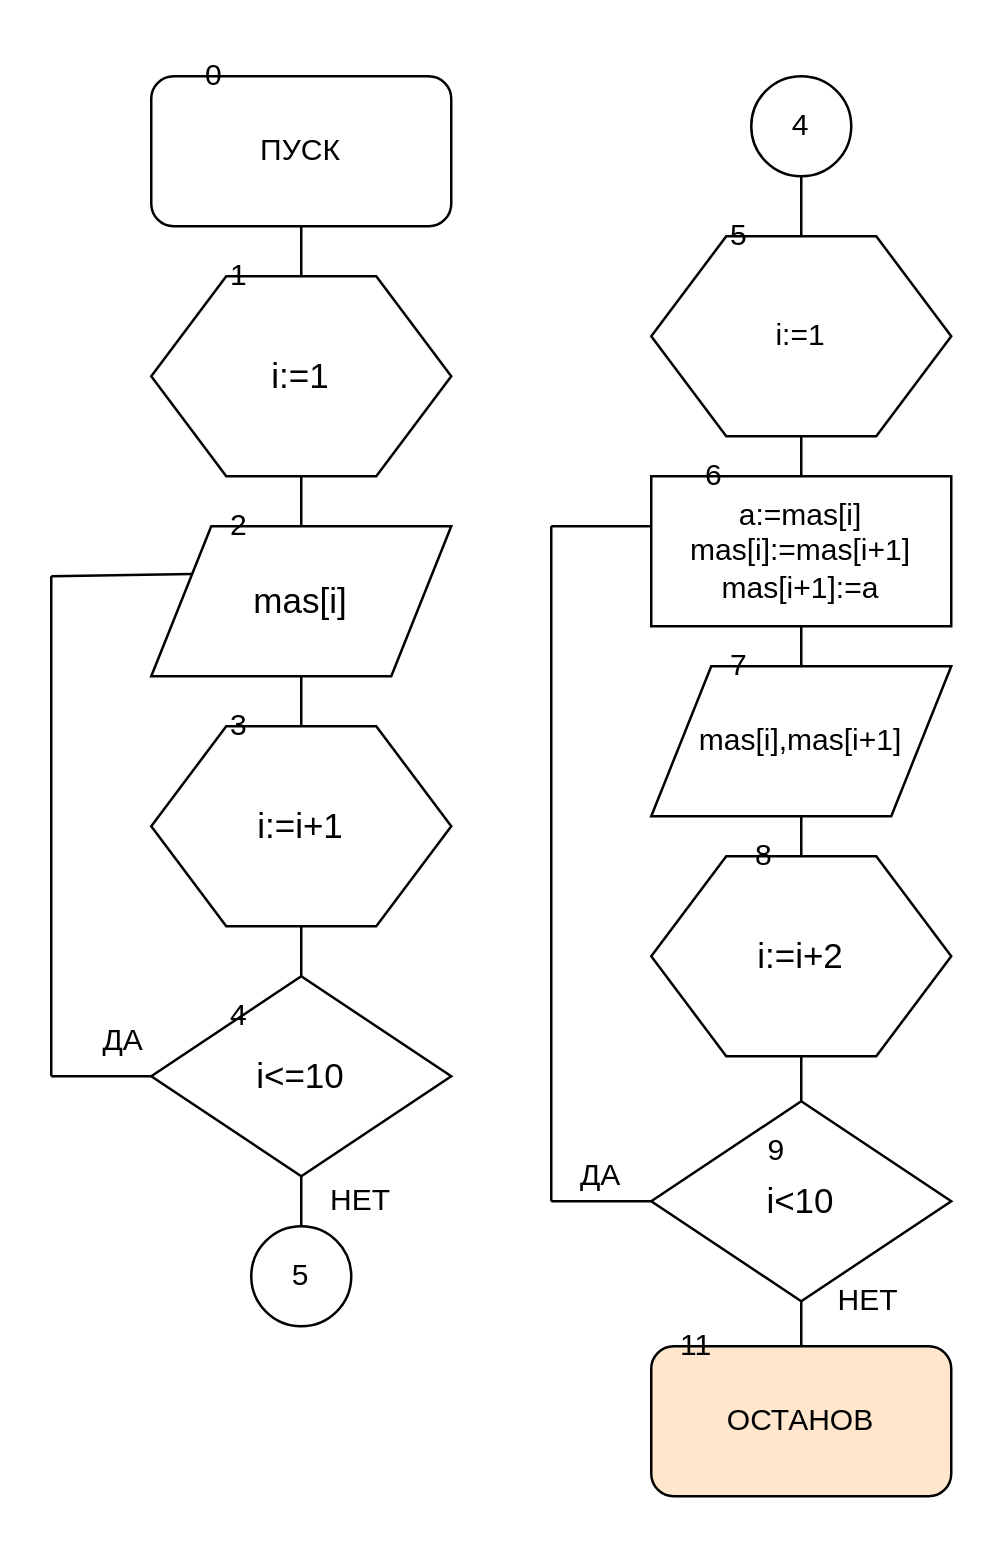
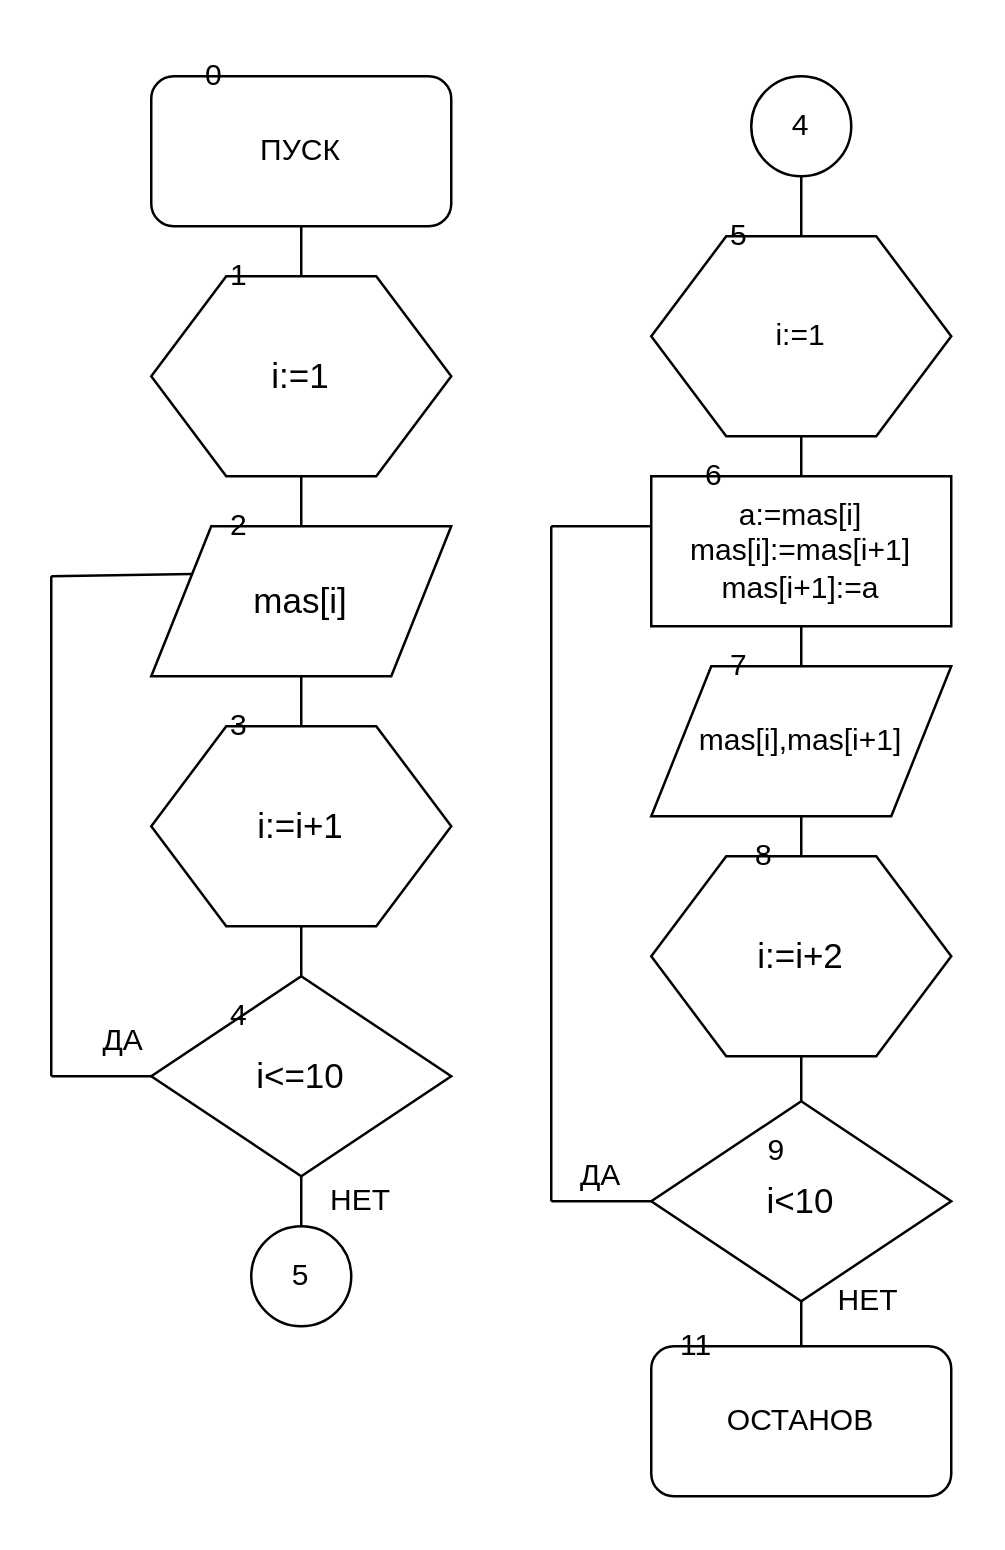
(801, 1421) -> (801, 1421)
